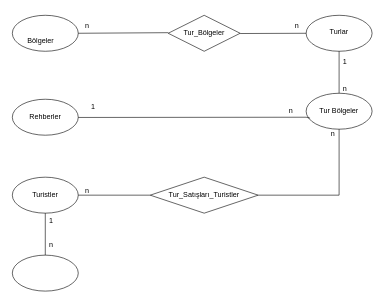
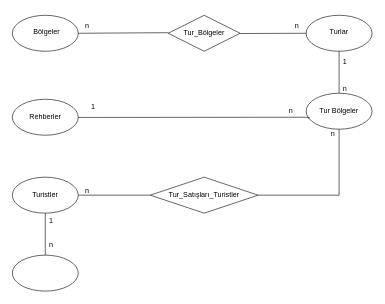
(41, 41) -> (47, 32)
